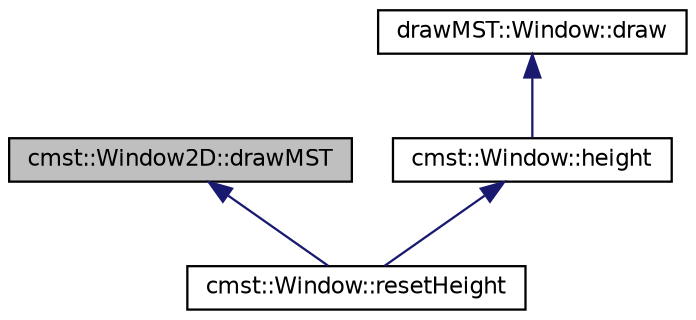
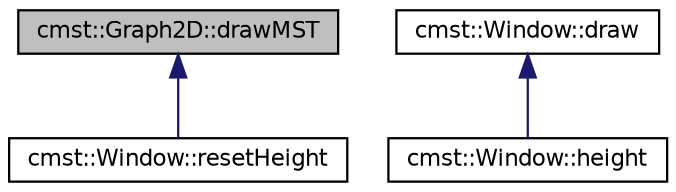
(532, 32) -> (528, 32)
(180, 160) -> (178, 32)
(435, 231) -> none
